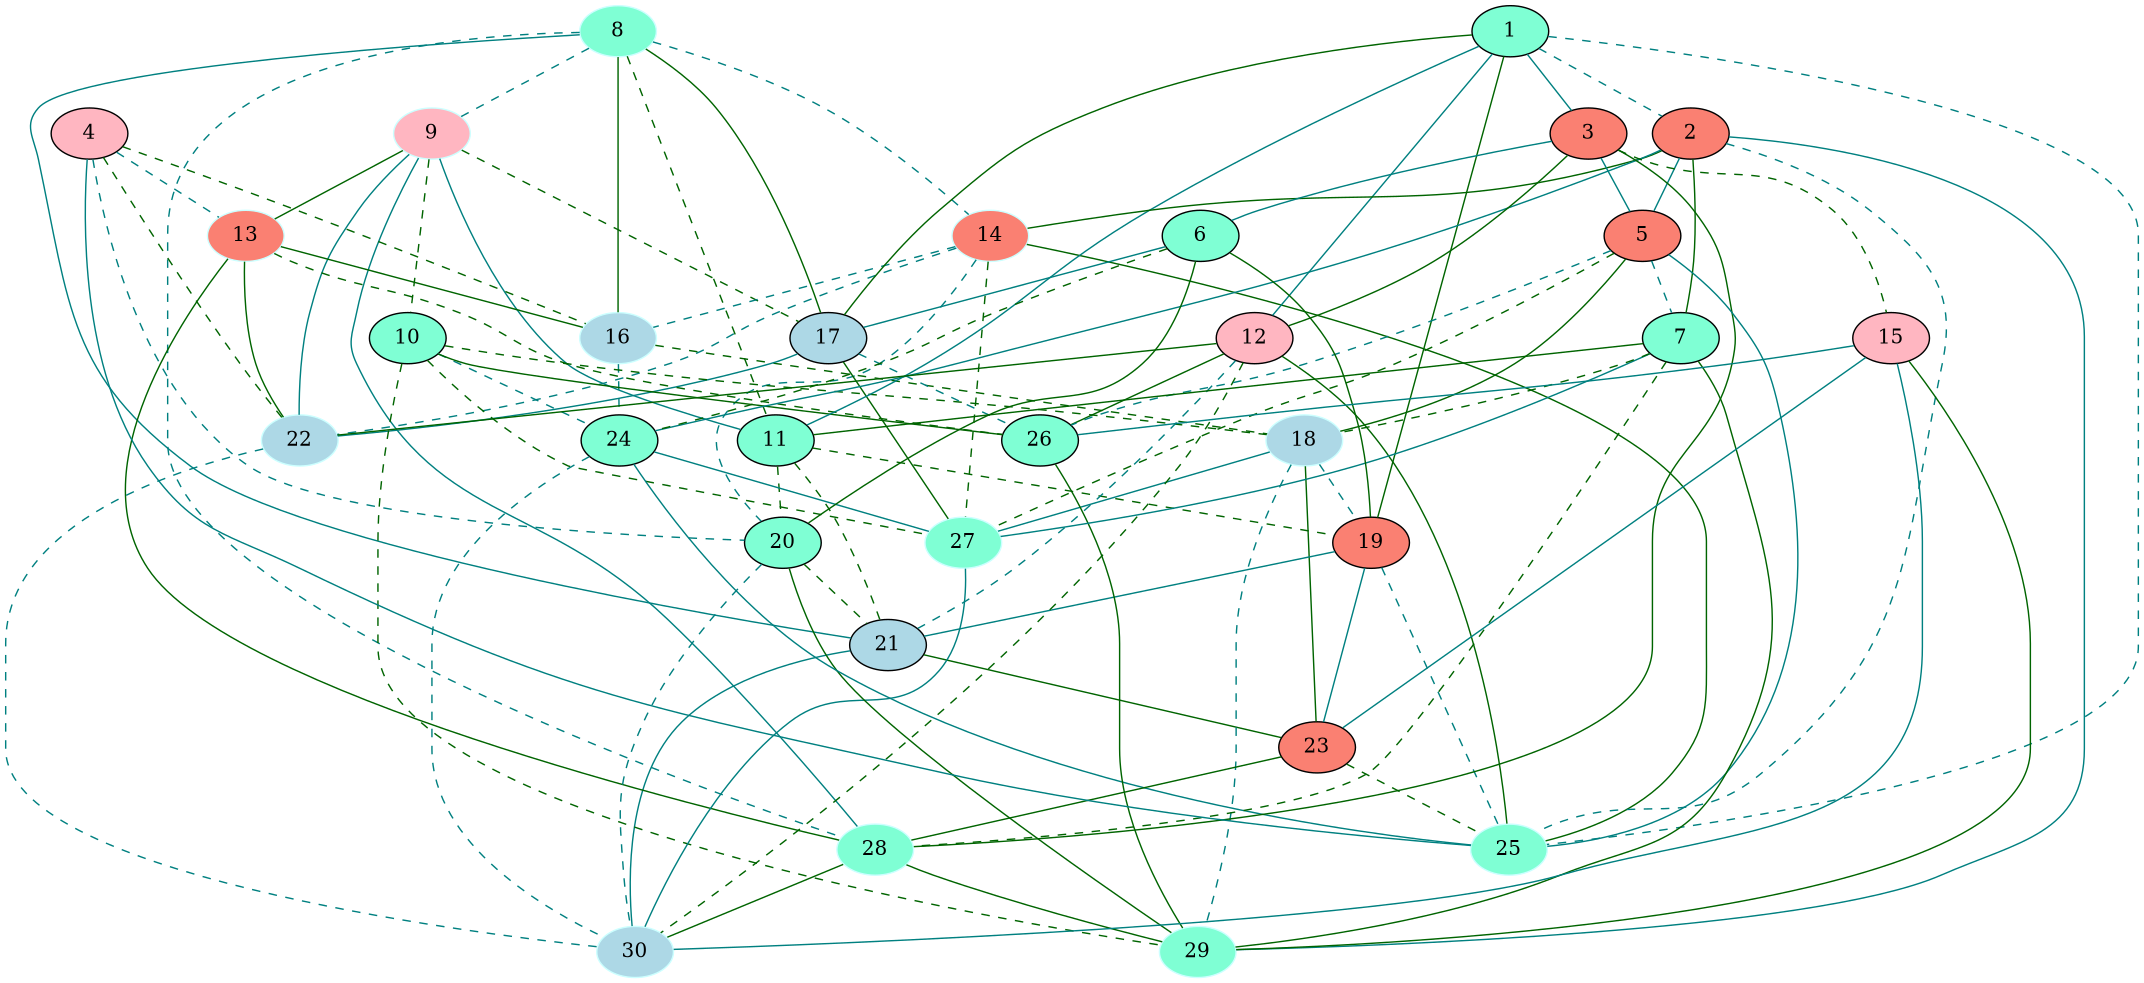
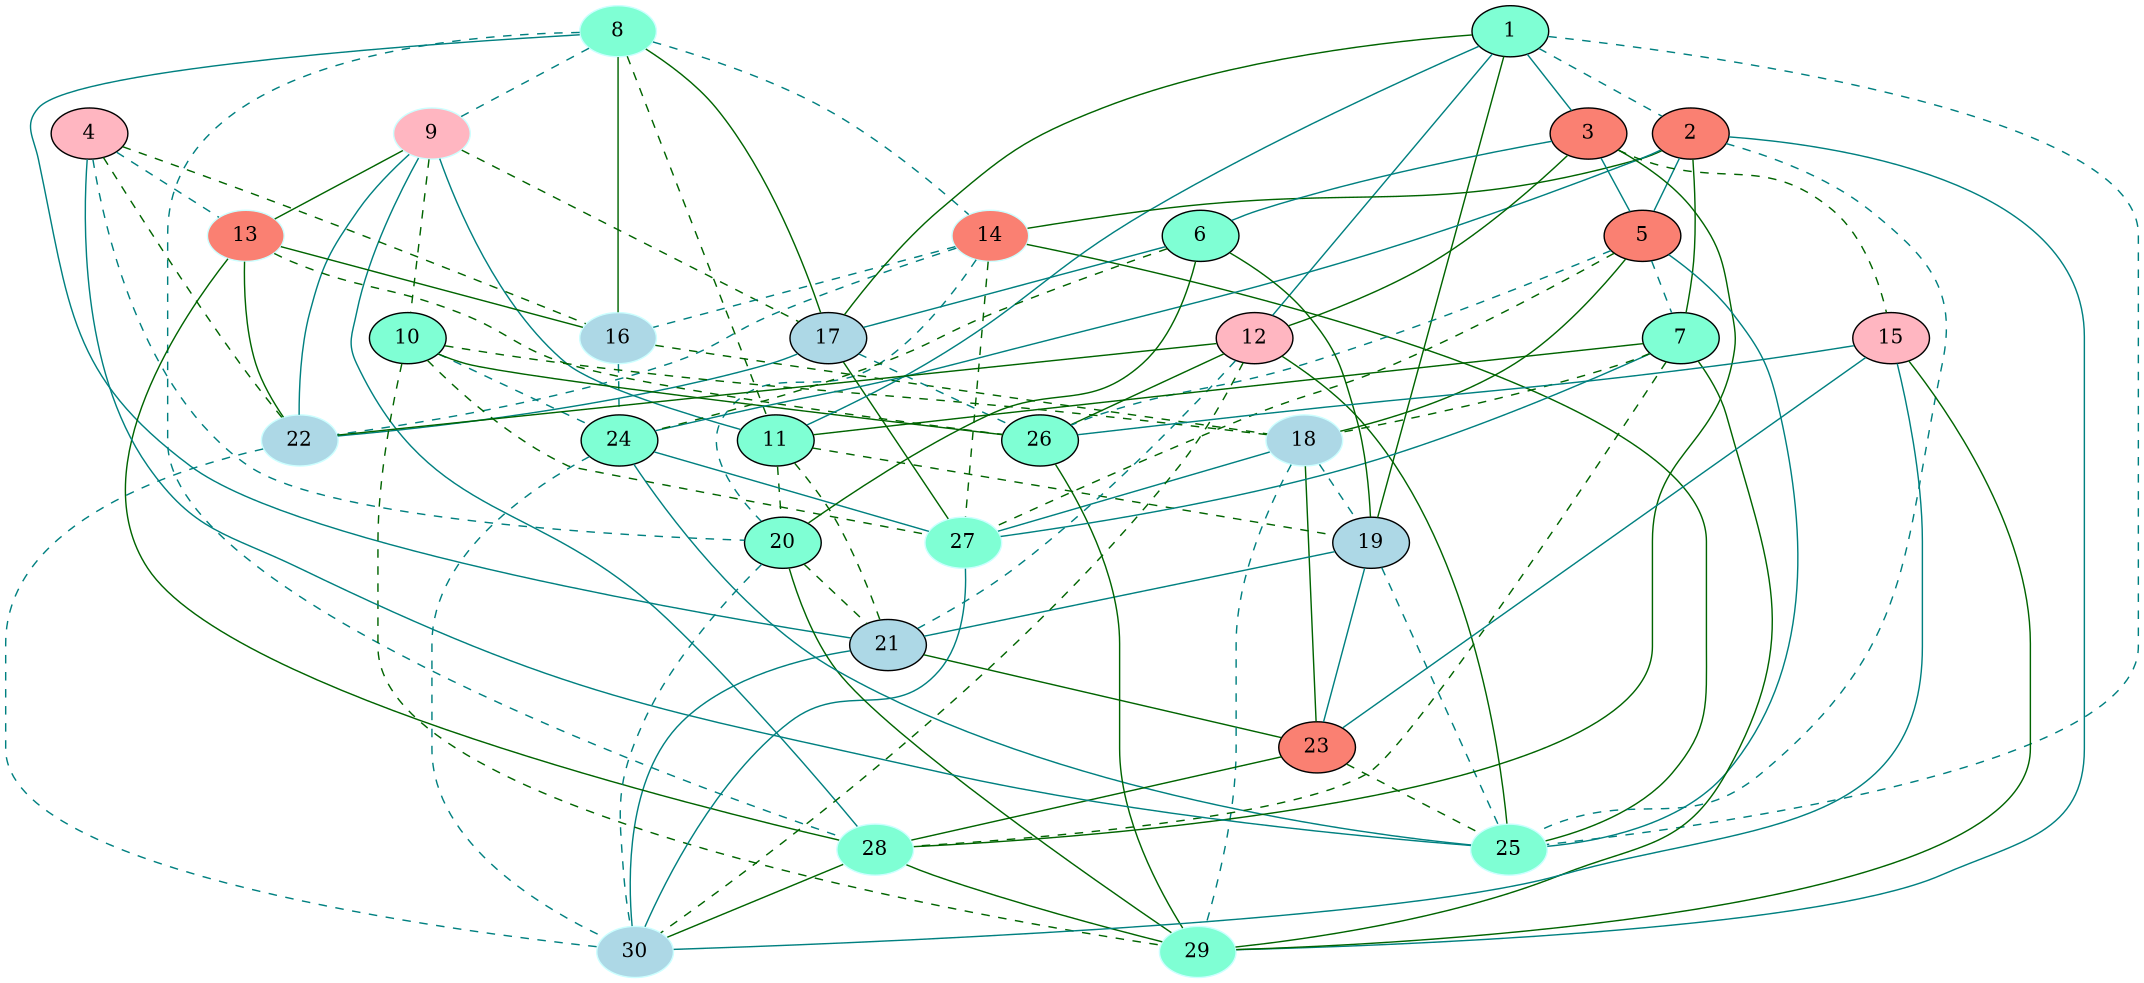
(1371, 543) -> (1371, 543)
